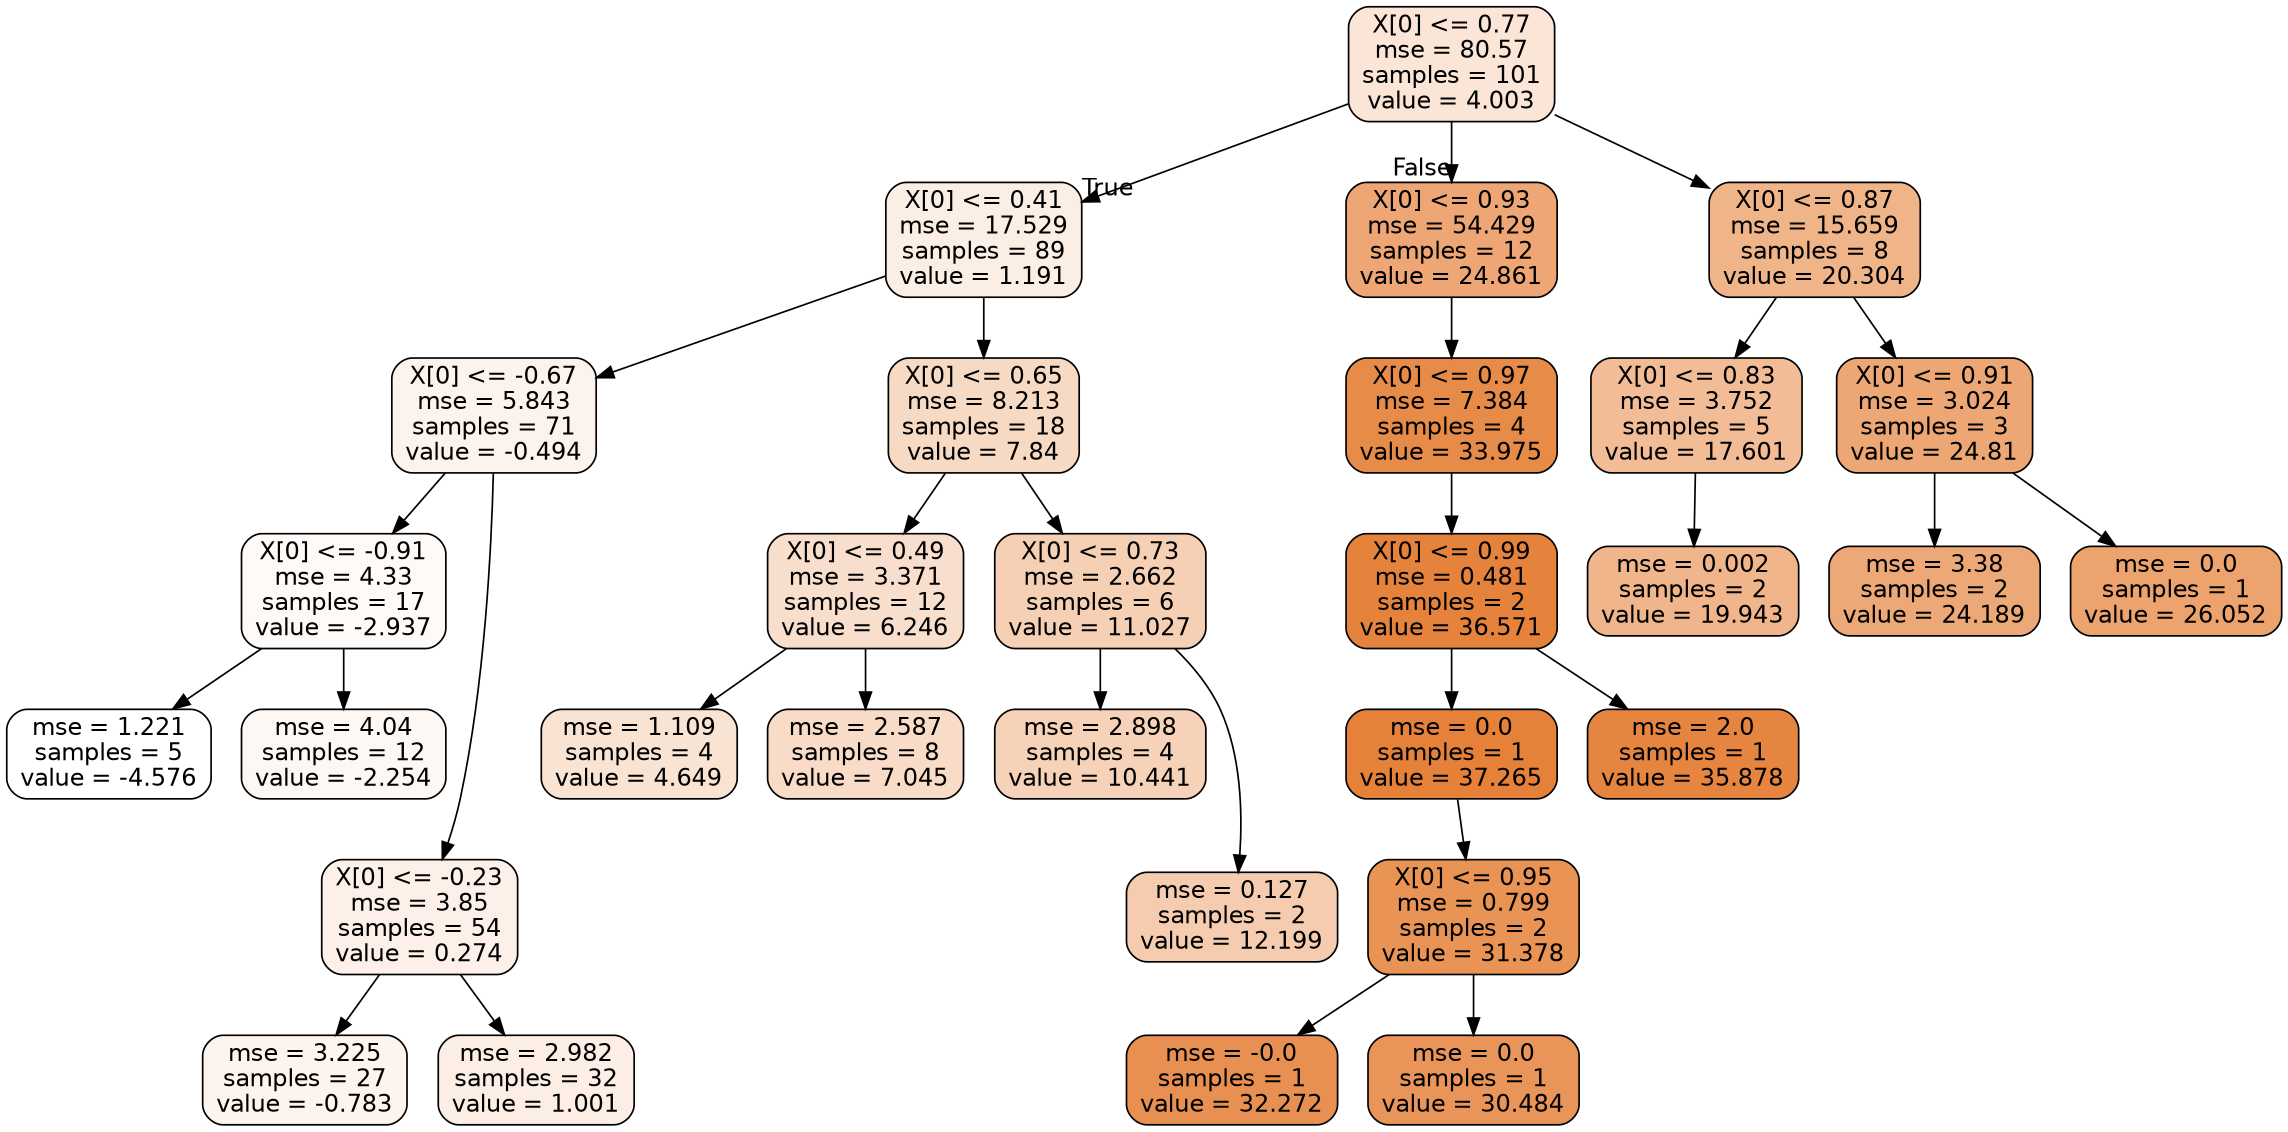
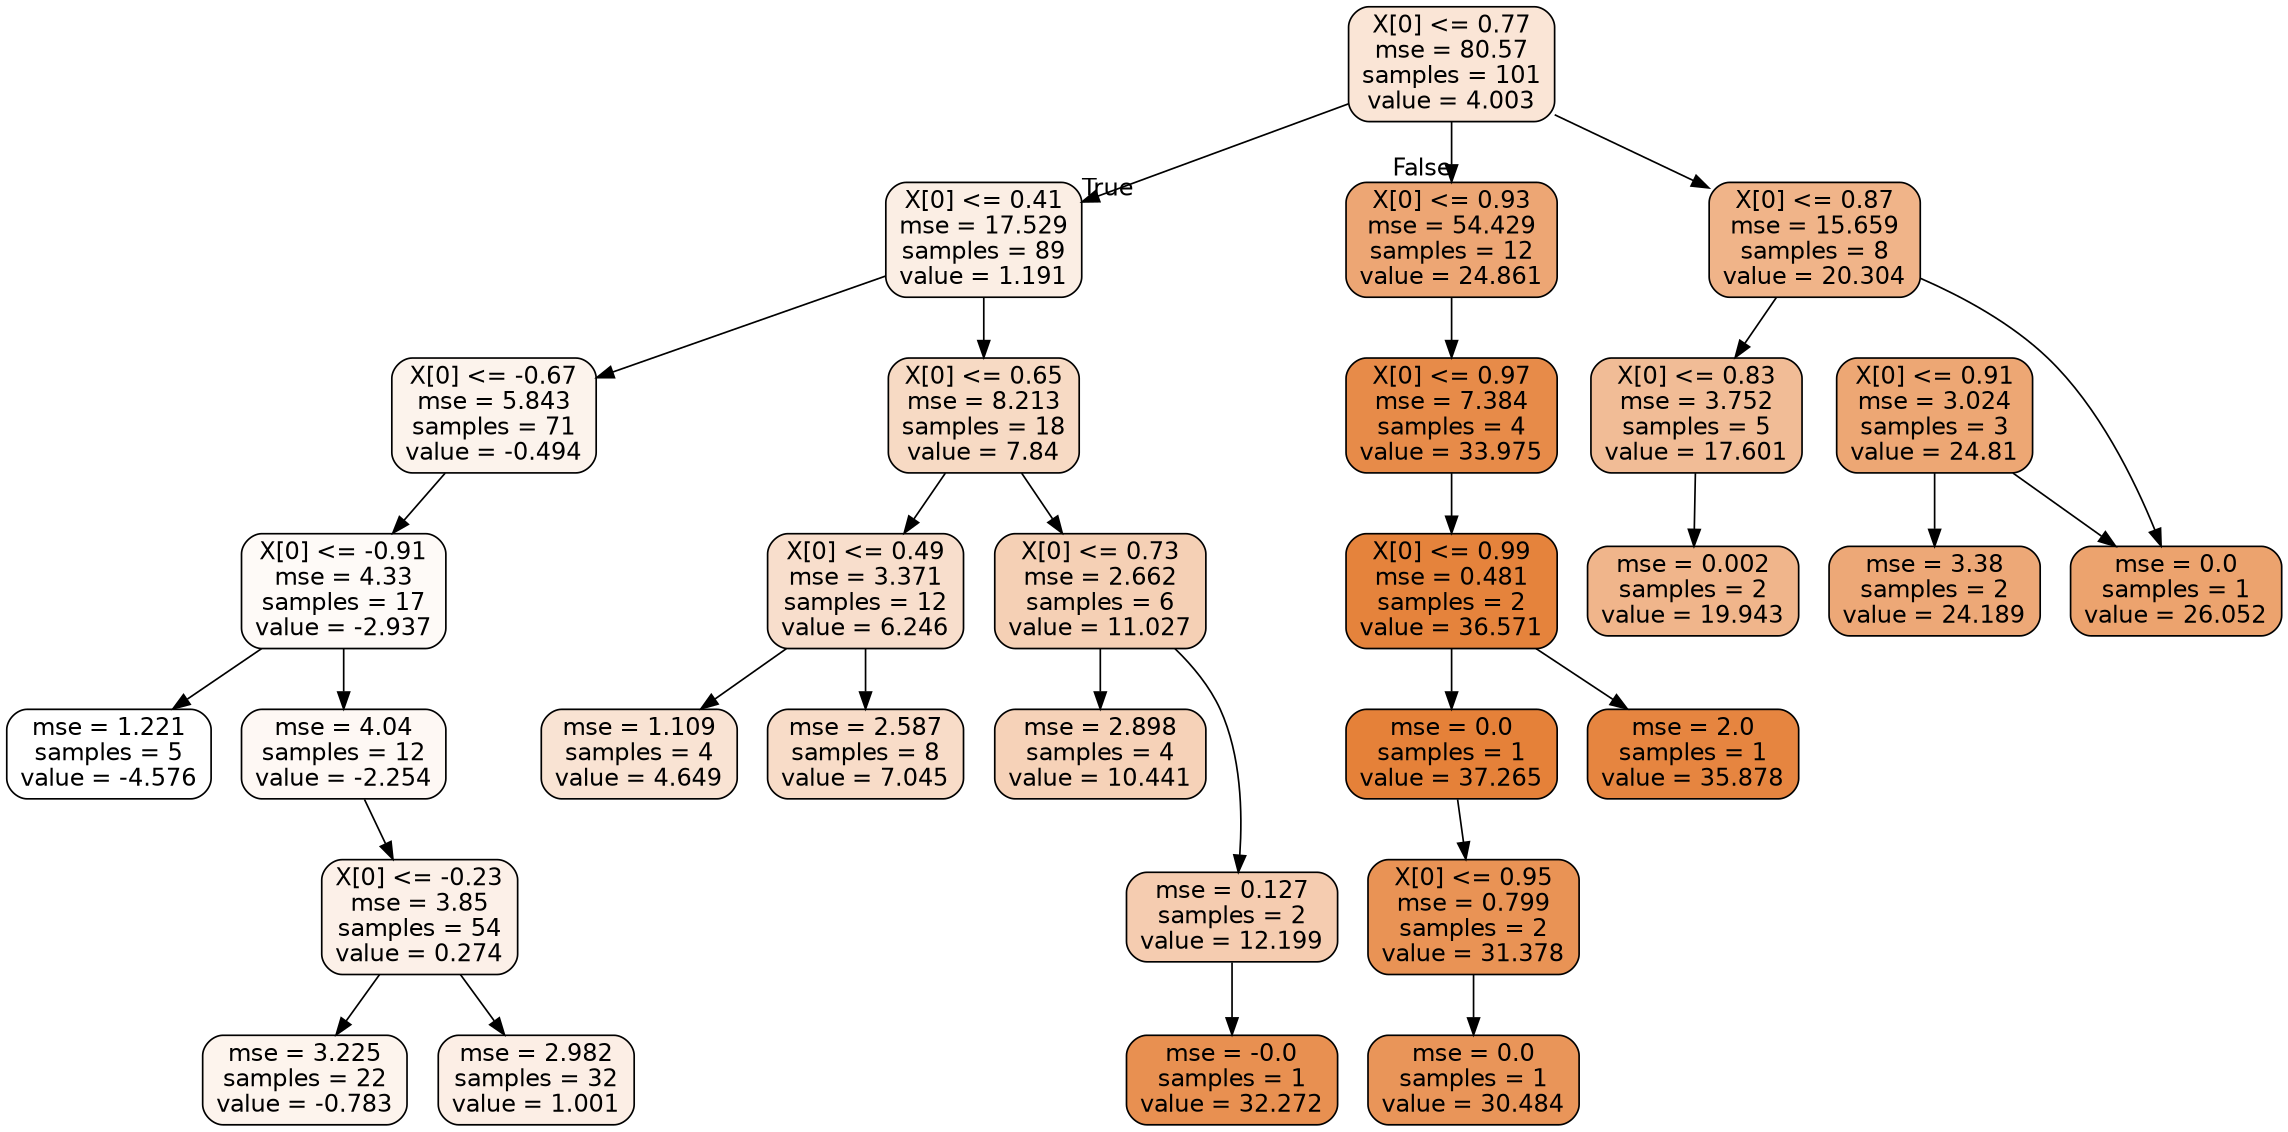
(1870, 321) -> (2066, 377)
(482, 660) -> (375, 822)
(1351, 1000) -> (1232, 990)
(305, 1080) -> (305, 1080)
